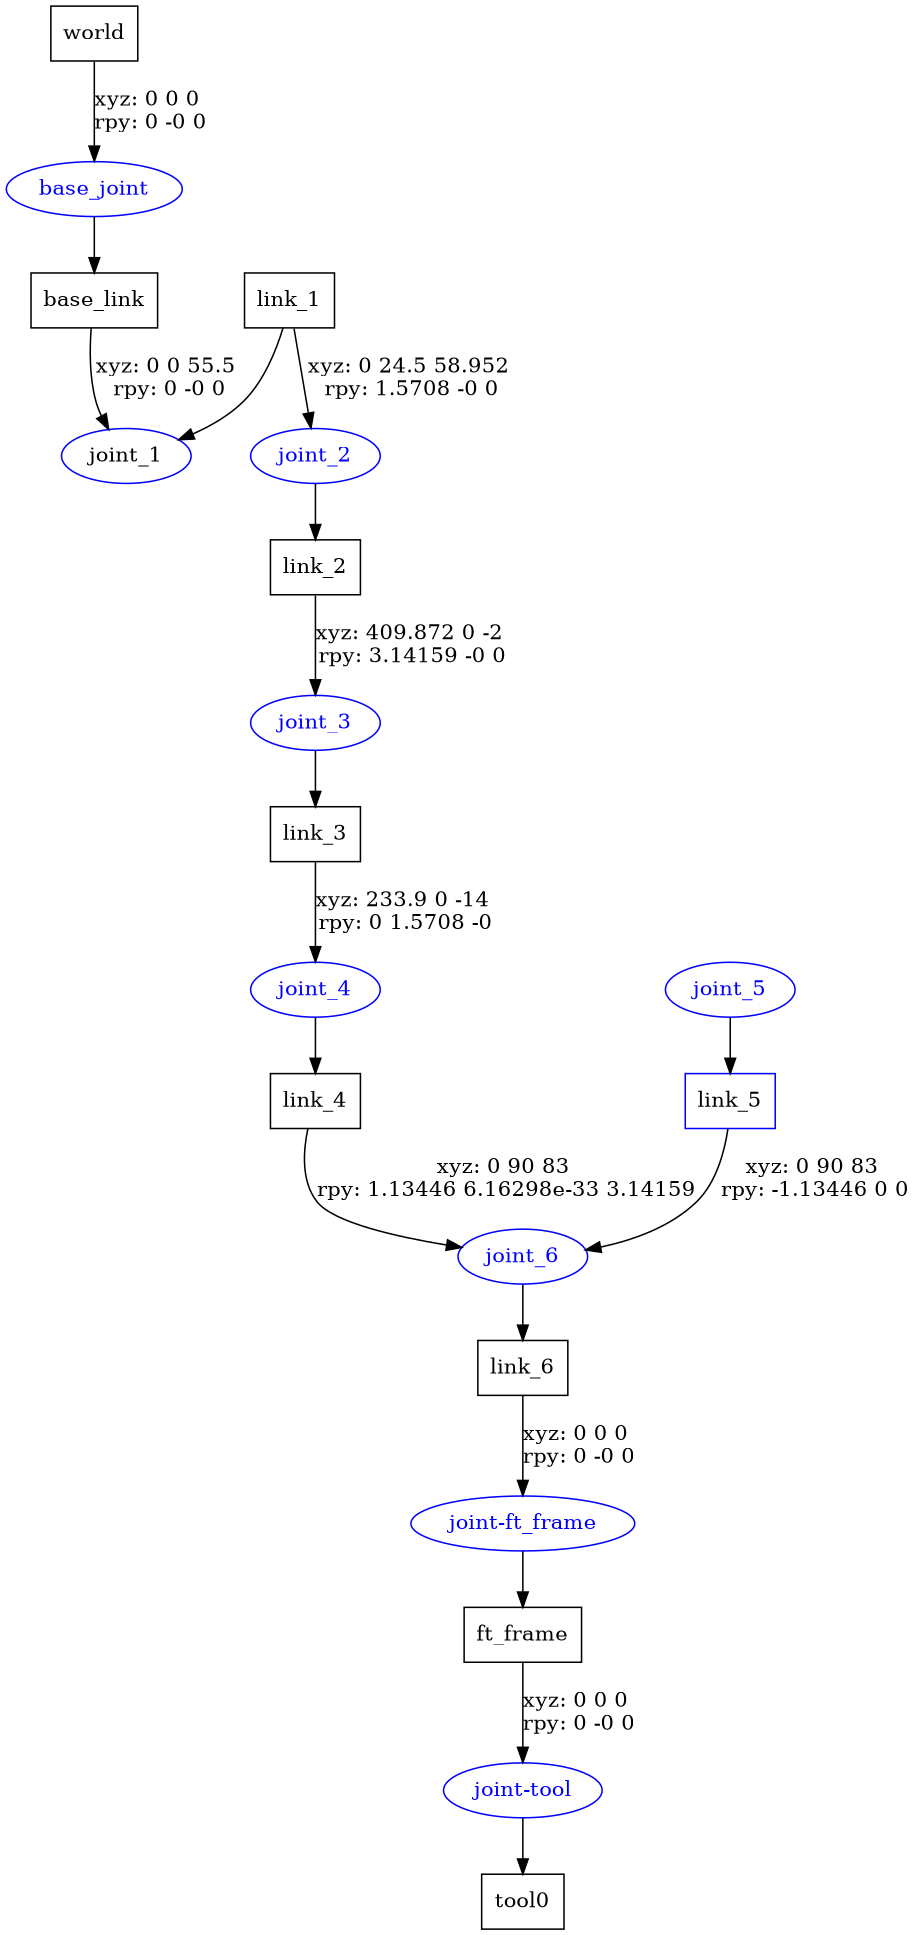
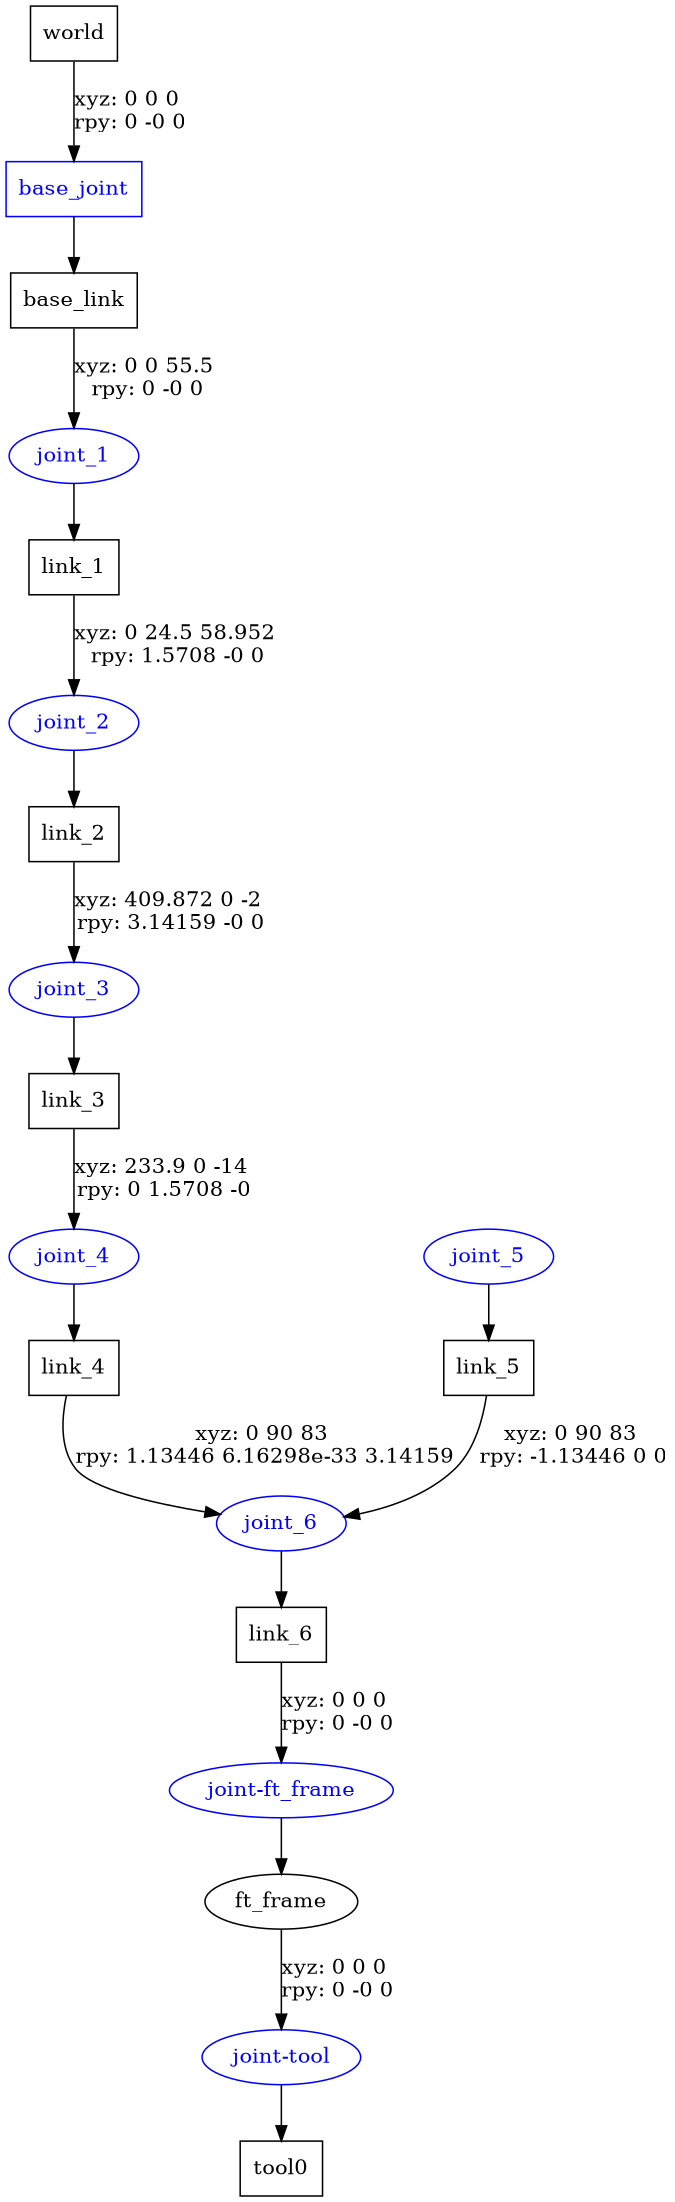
(94, 189) -> (74, 189)
(251, 393) -> (74, 504)
(126, 456) -> (74, 456)
(730, 1101) -> (489, 1368)
(523, 1635) -> (281, 1902)
